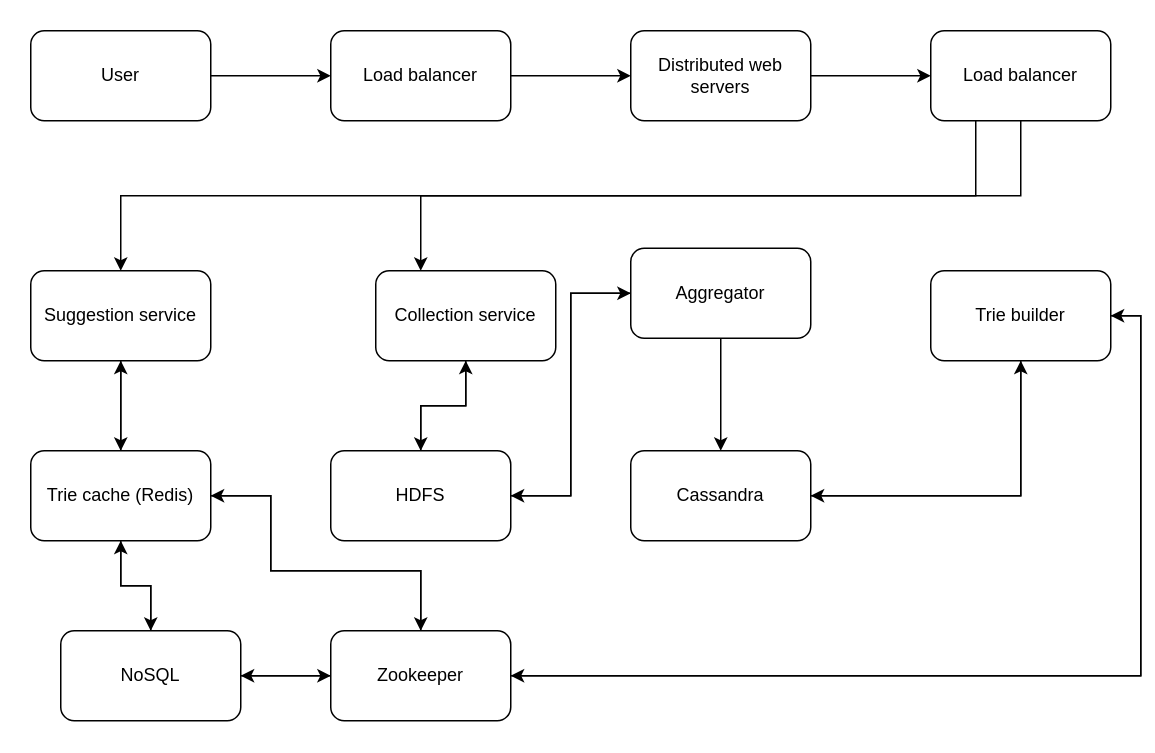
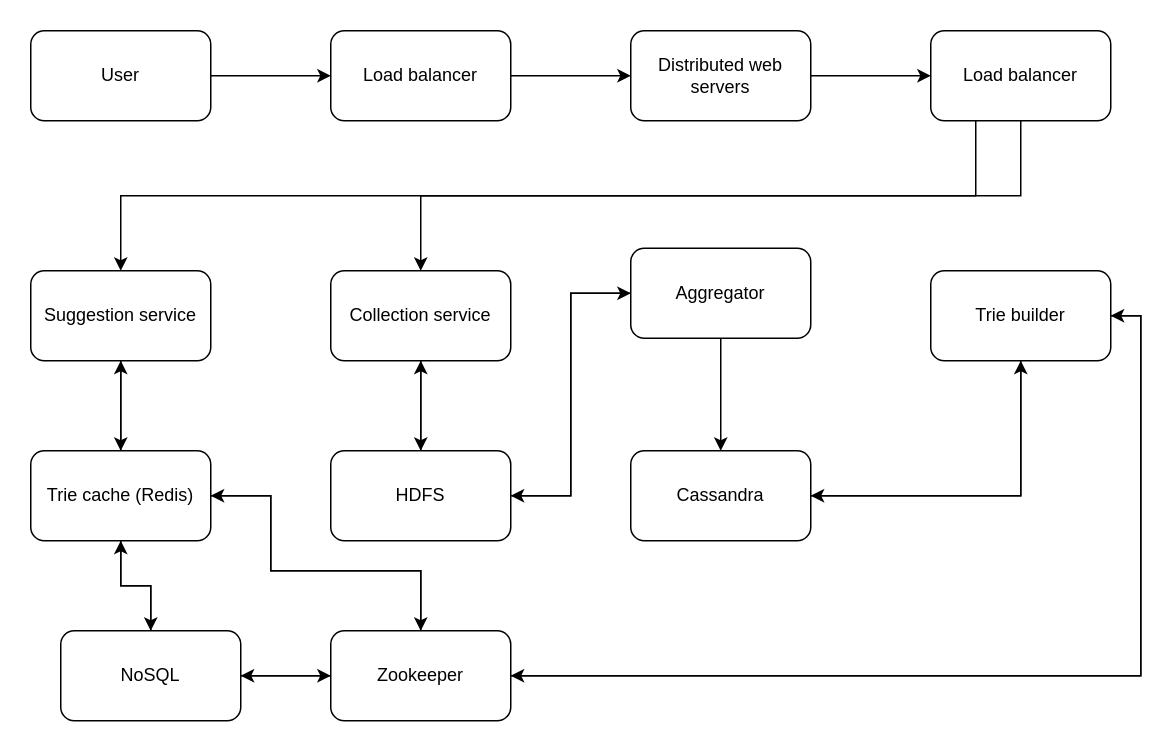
(466, 316) -> (421, 316)
